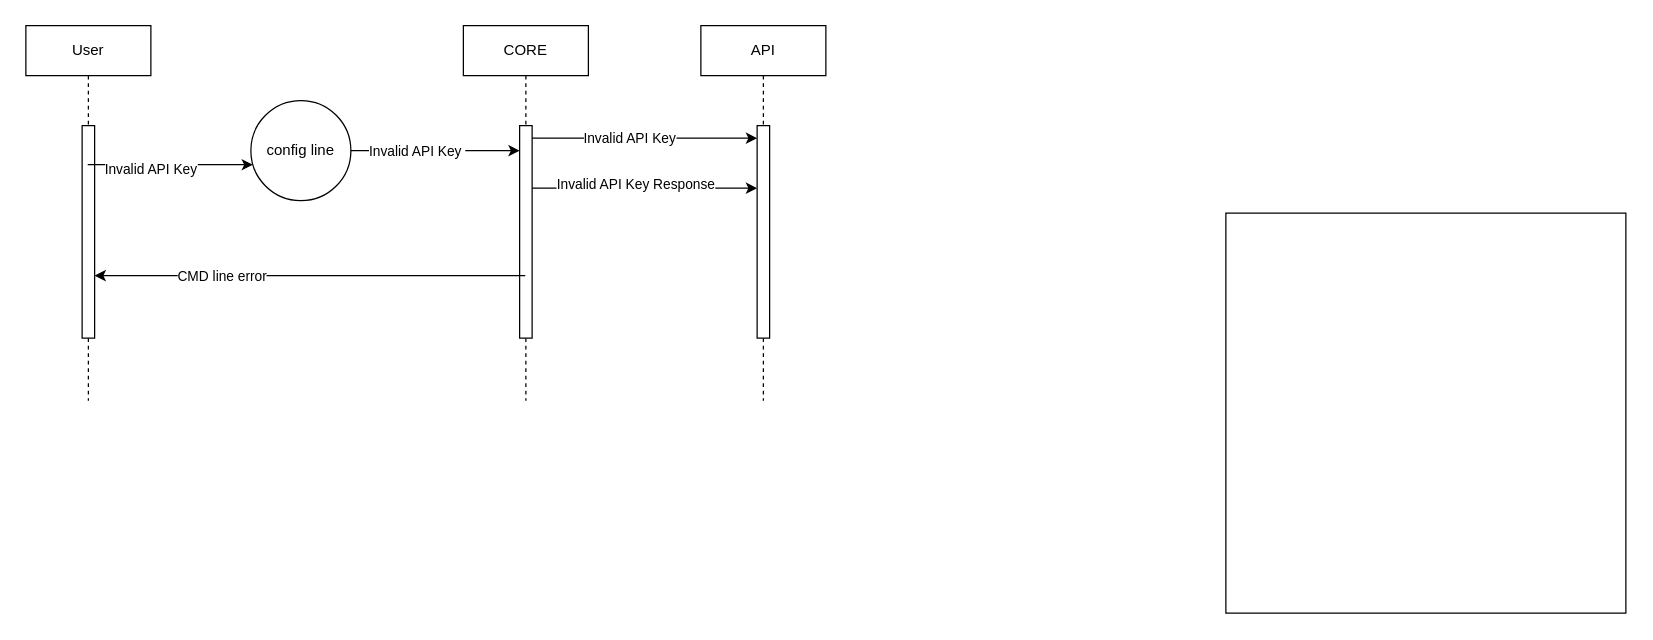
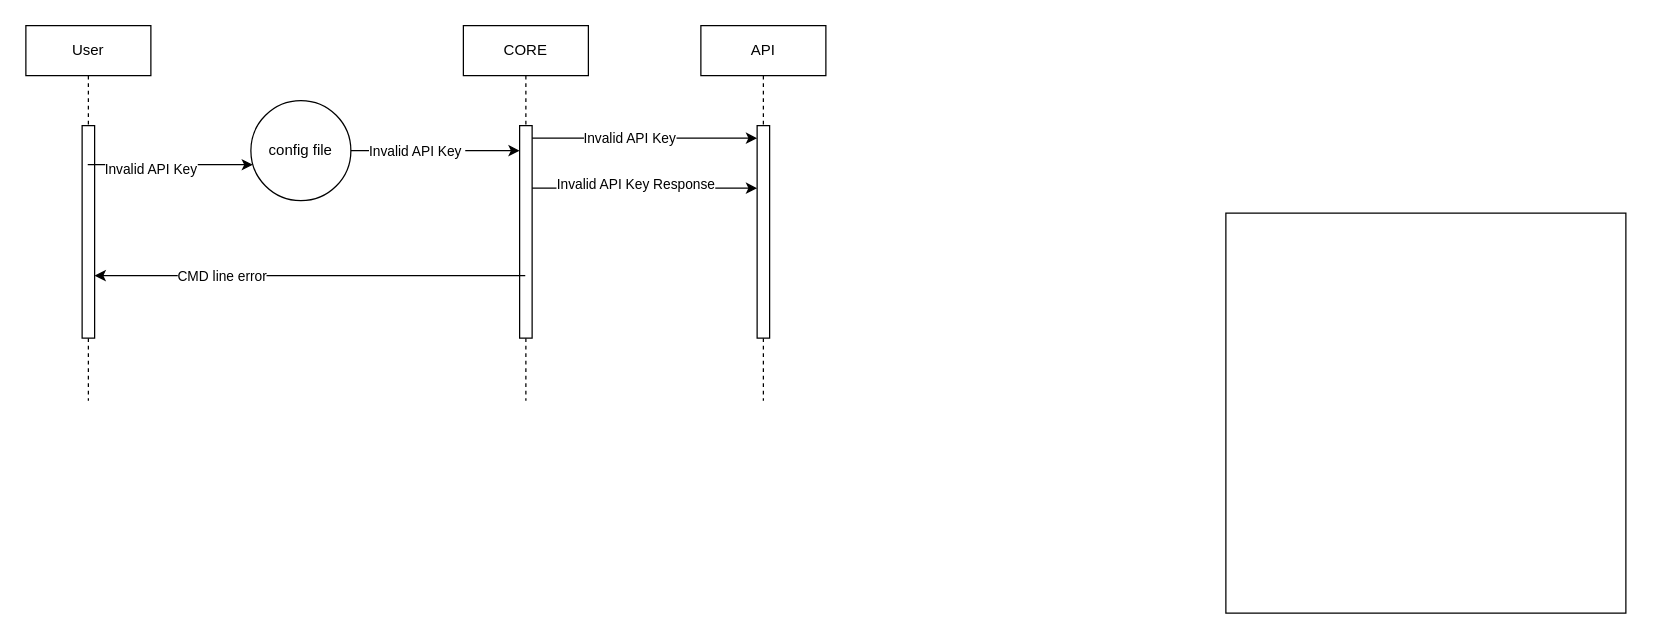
(301, 151) -> (301, 151)
